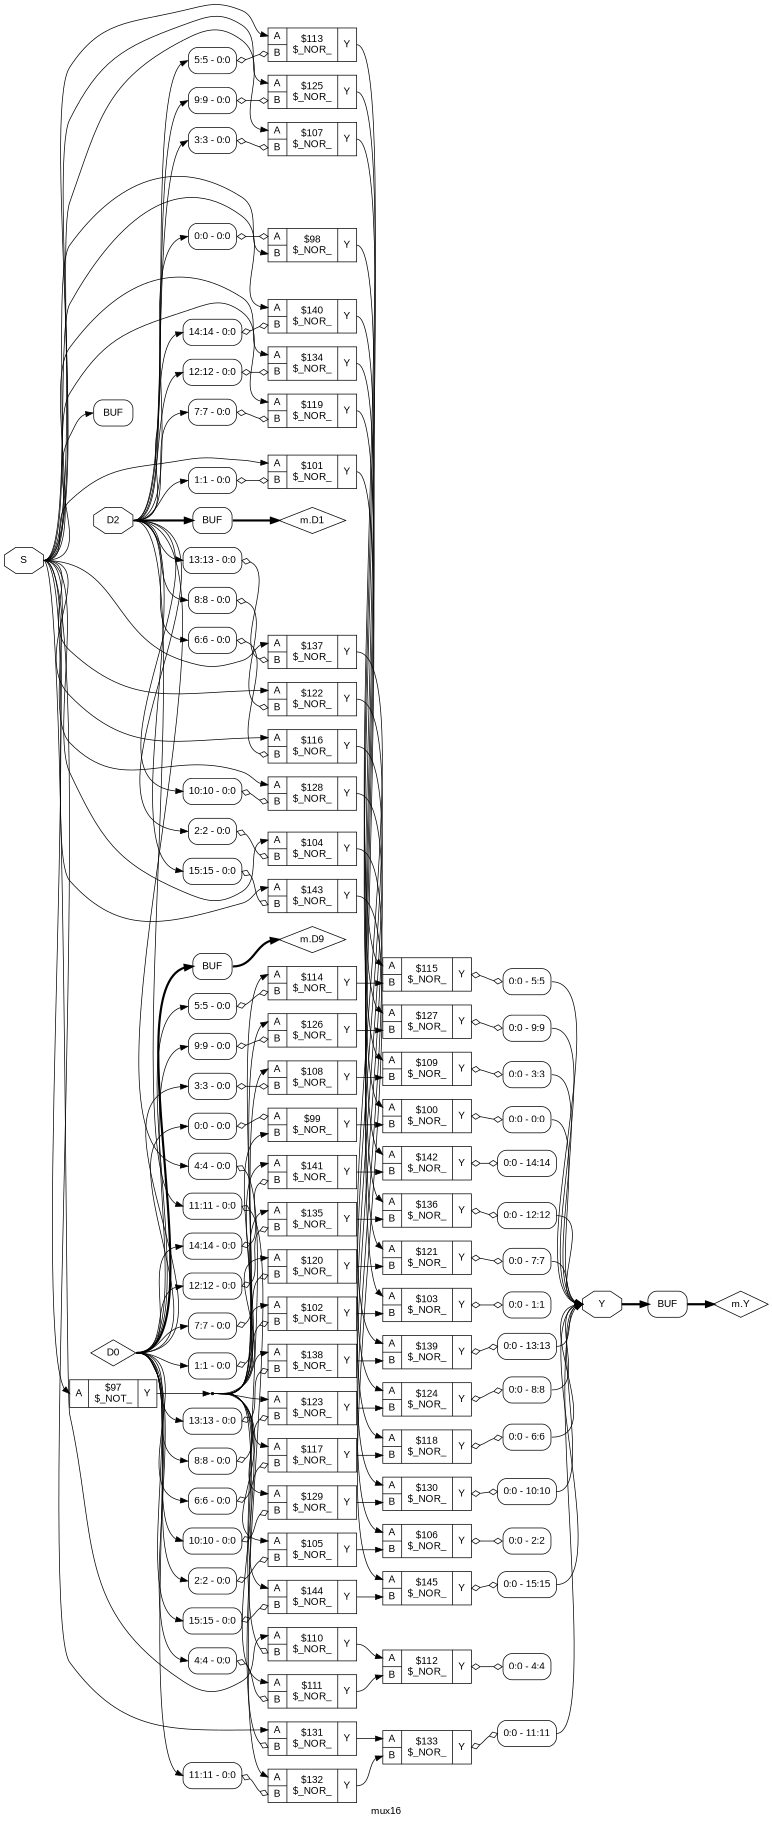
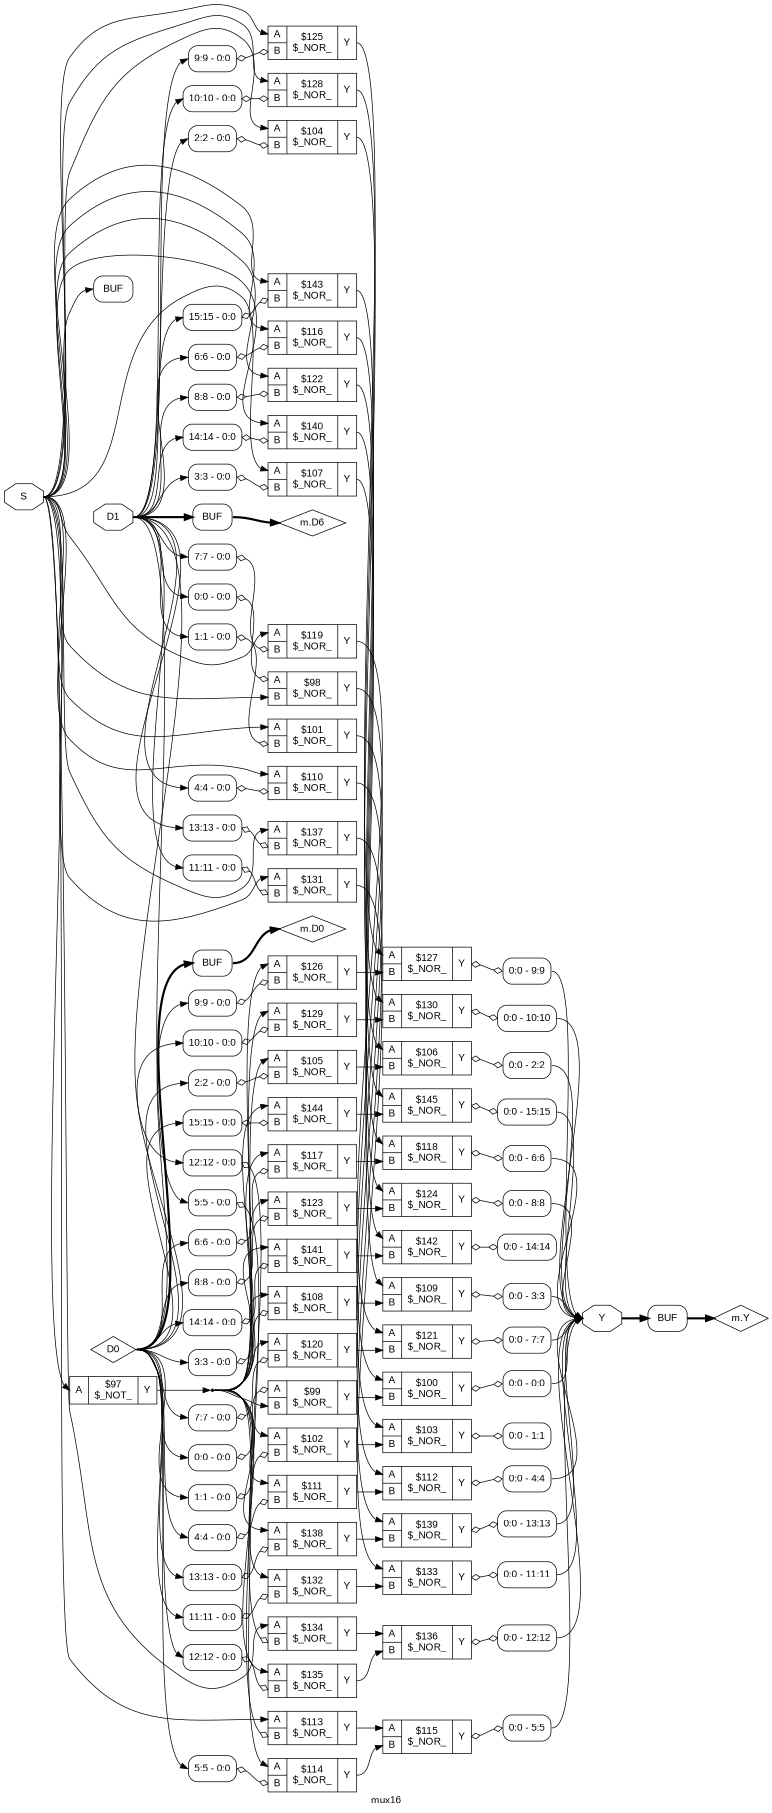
(113, 520) -> (113, 517)
(312, 520) -> (312, 523)
(312, 940) -> (312, 929)
none -> (568, 1188)
none -> (575, 1434)
